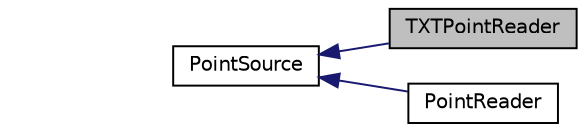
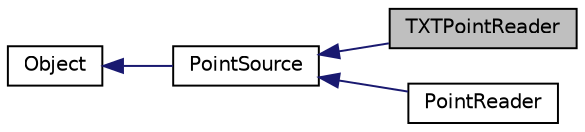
none -> (55, 66)
